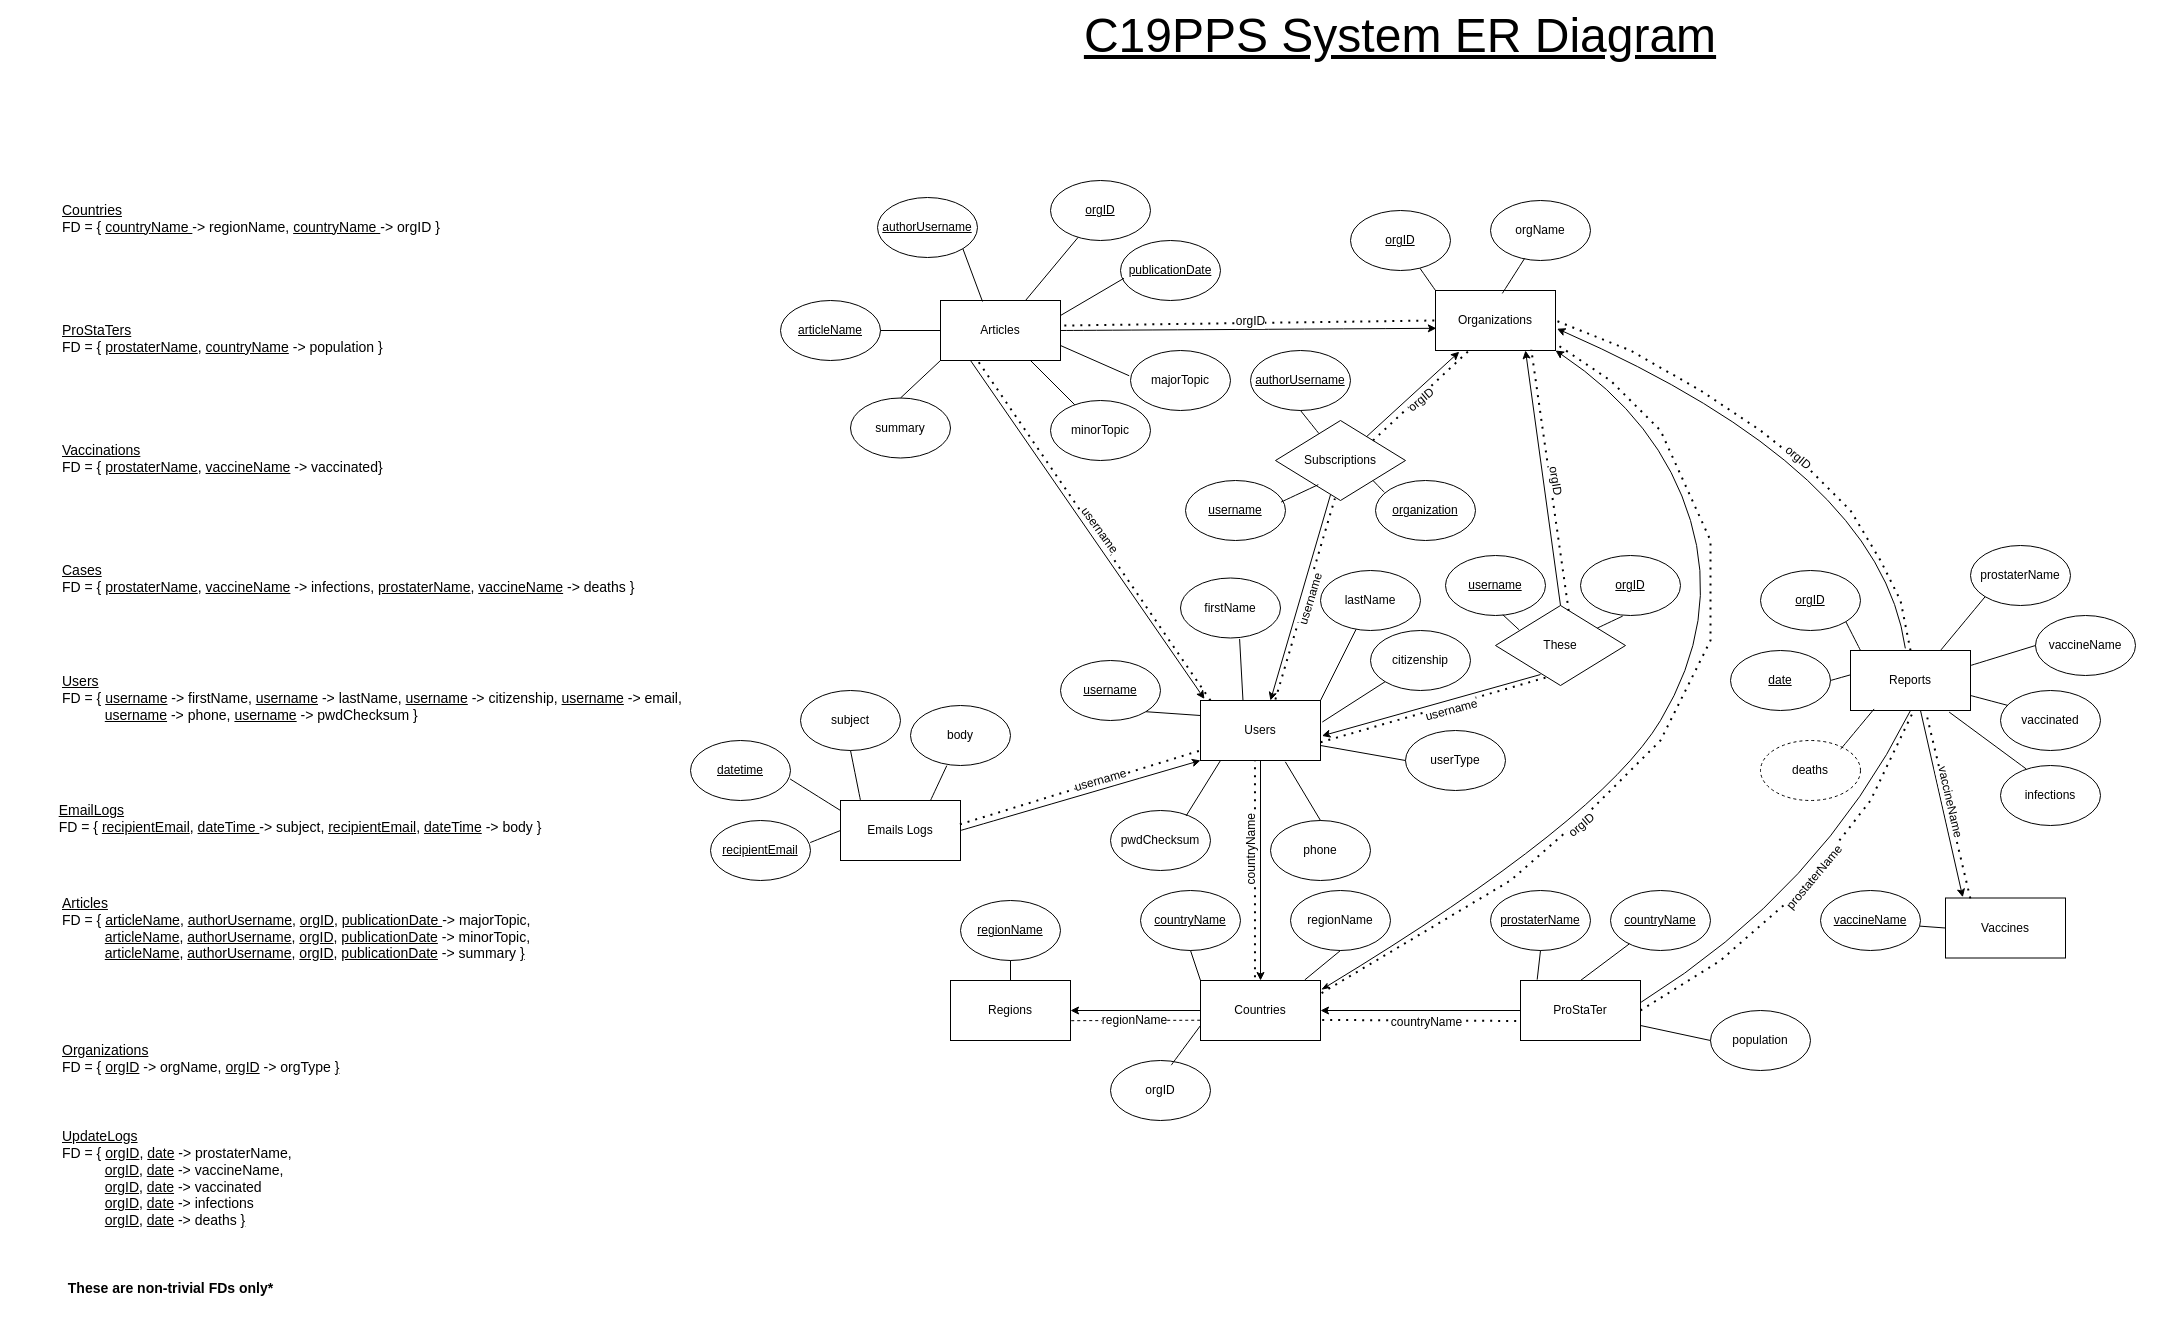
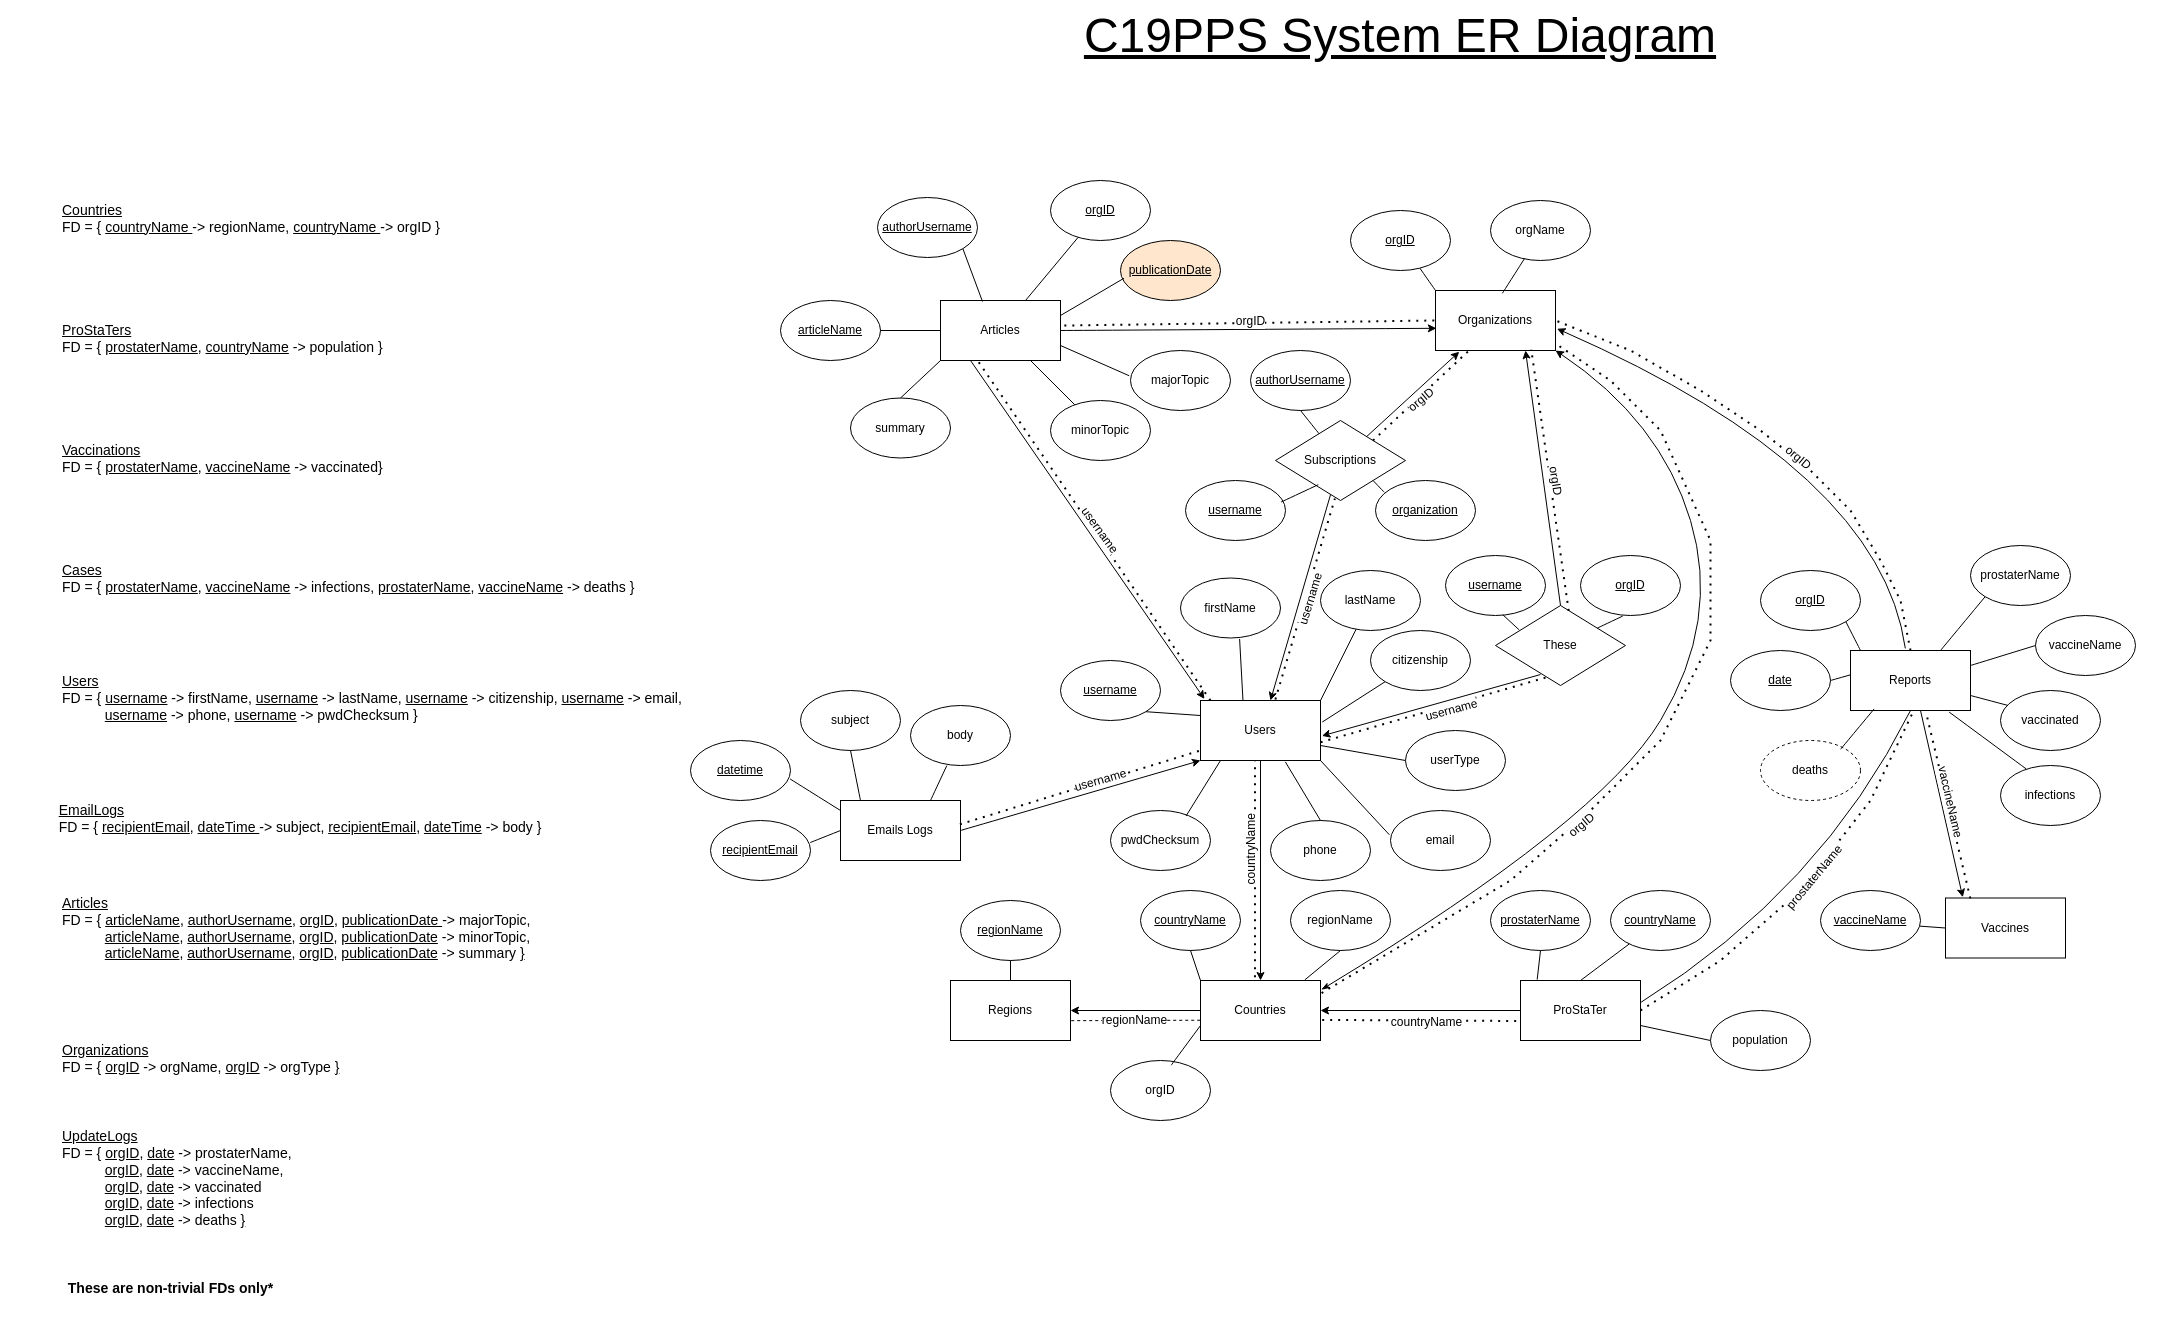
(1171, 271) -> (1171, 271)
none -> (1355, 797)
none -> (1441, 841)
